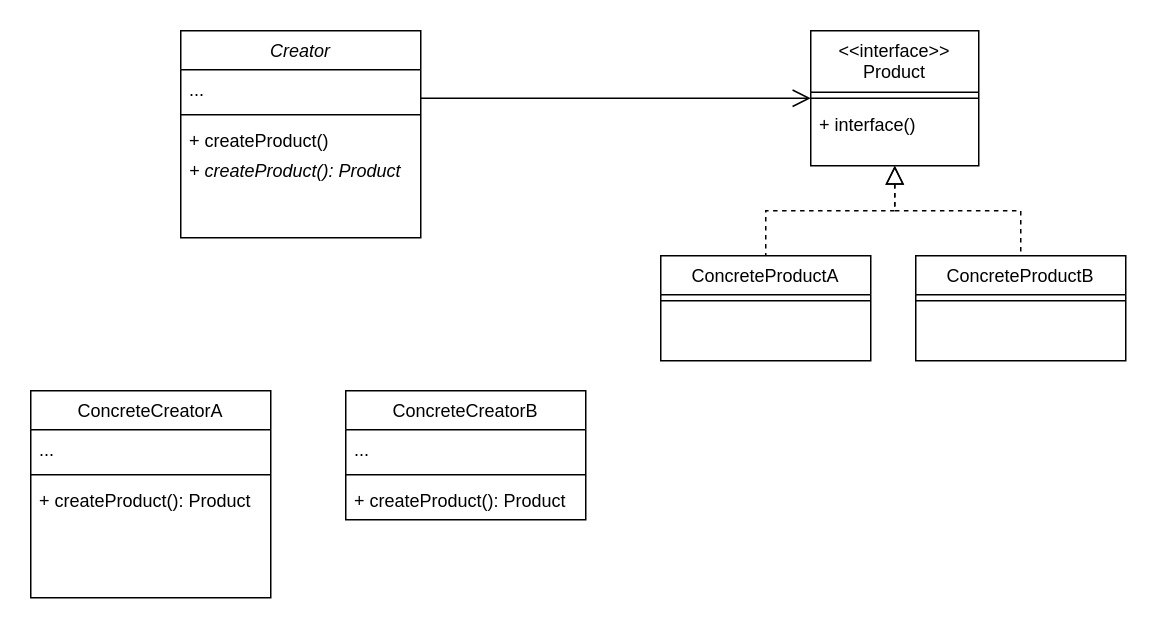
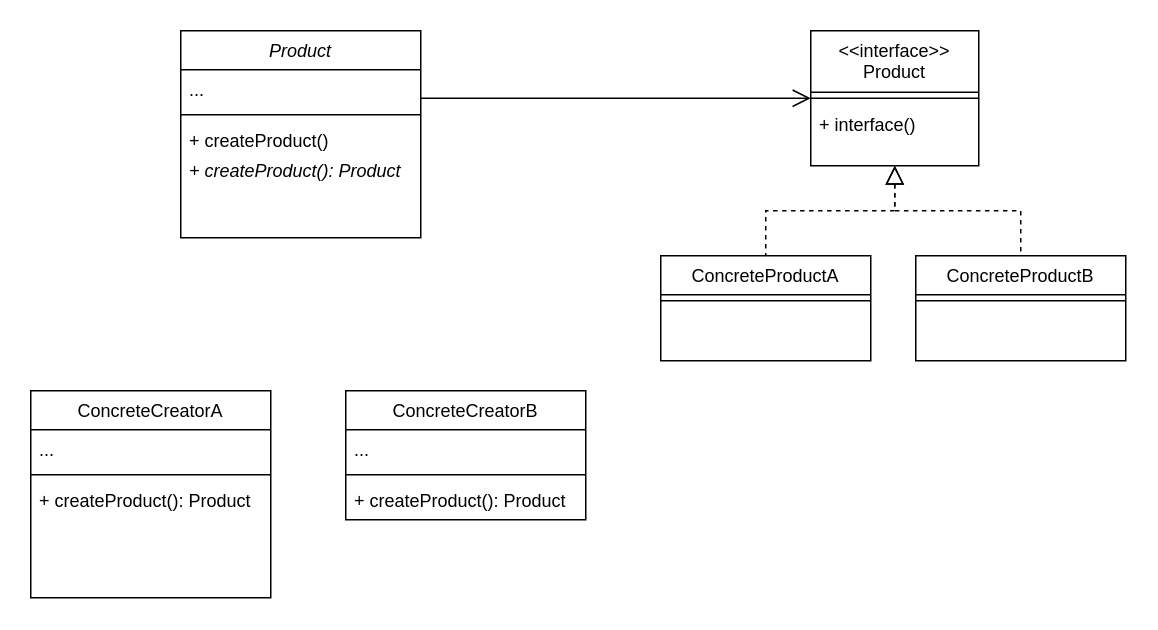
(300, 51) -> (300, 51)
